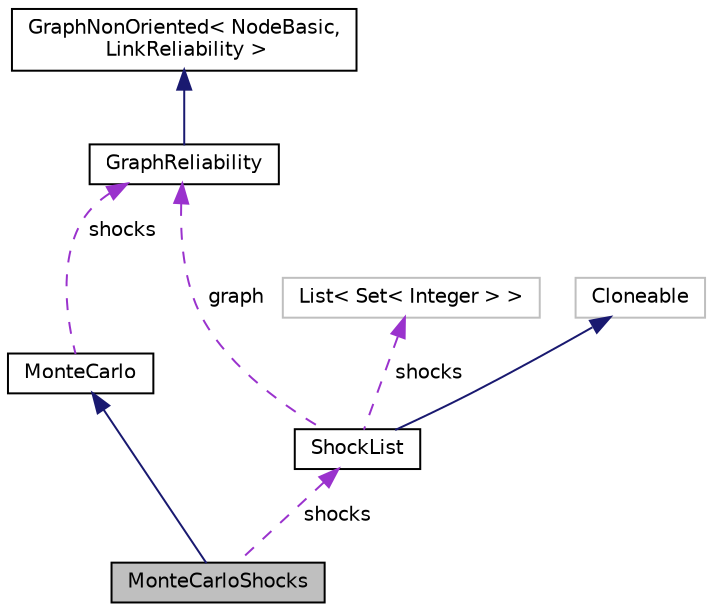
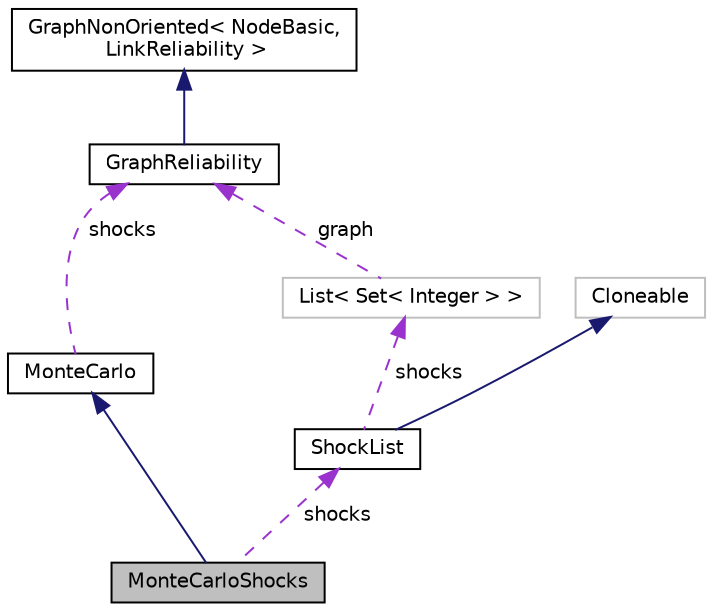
(216, 339) -> (307, 236)
